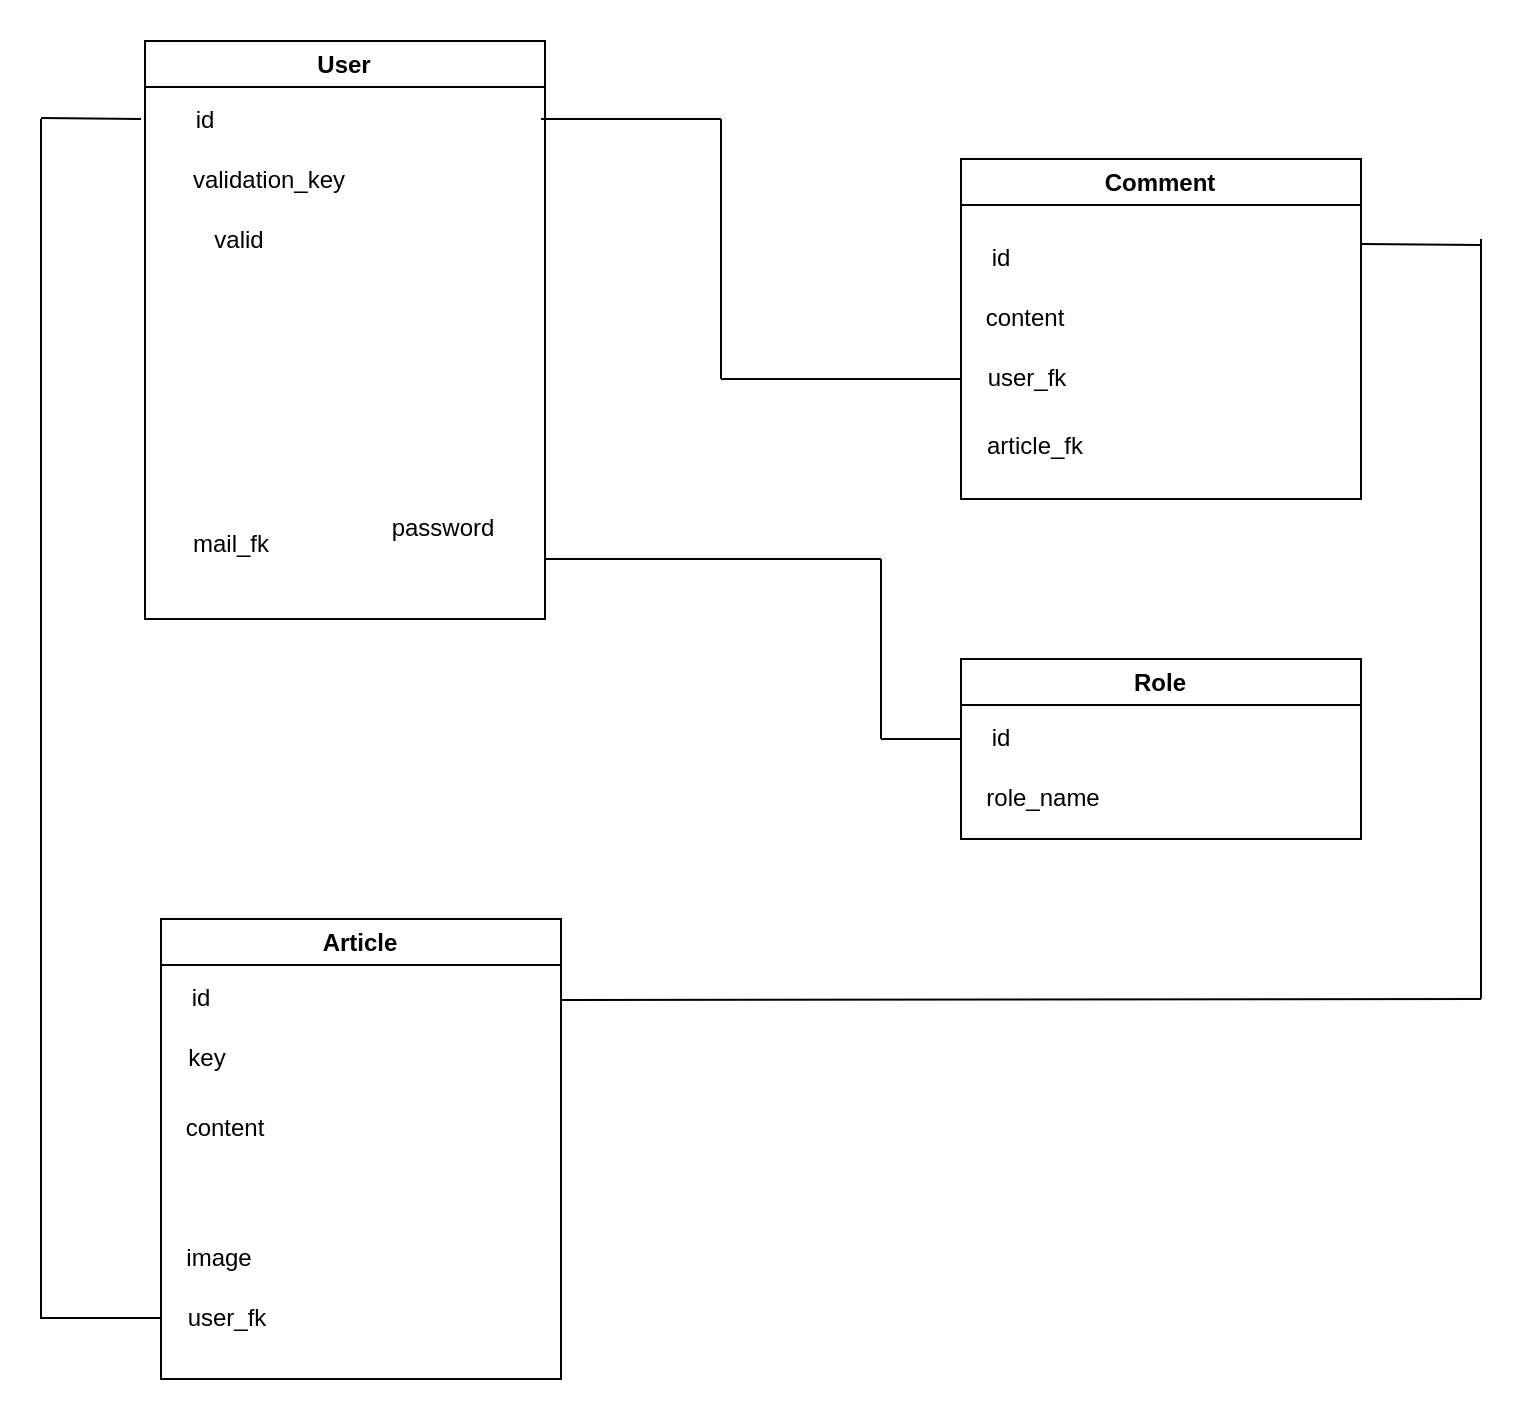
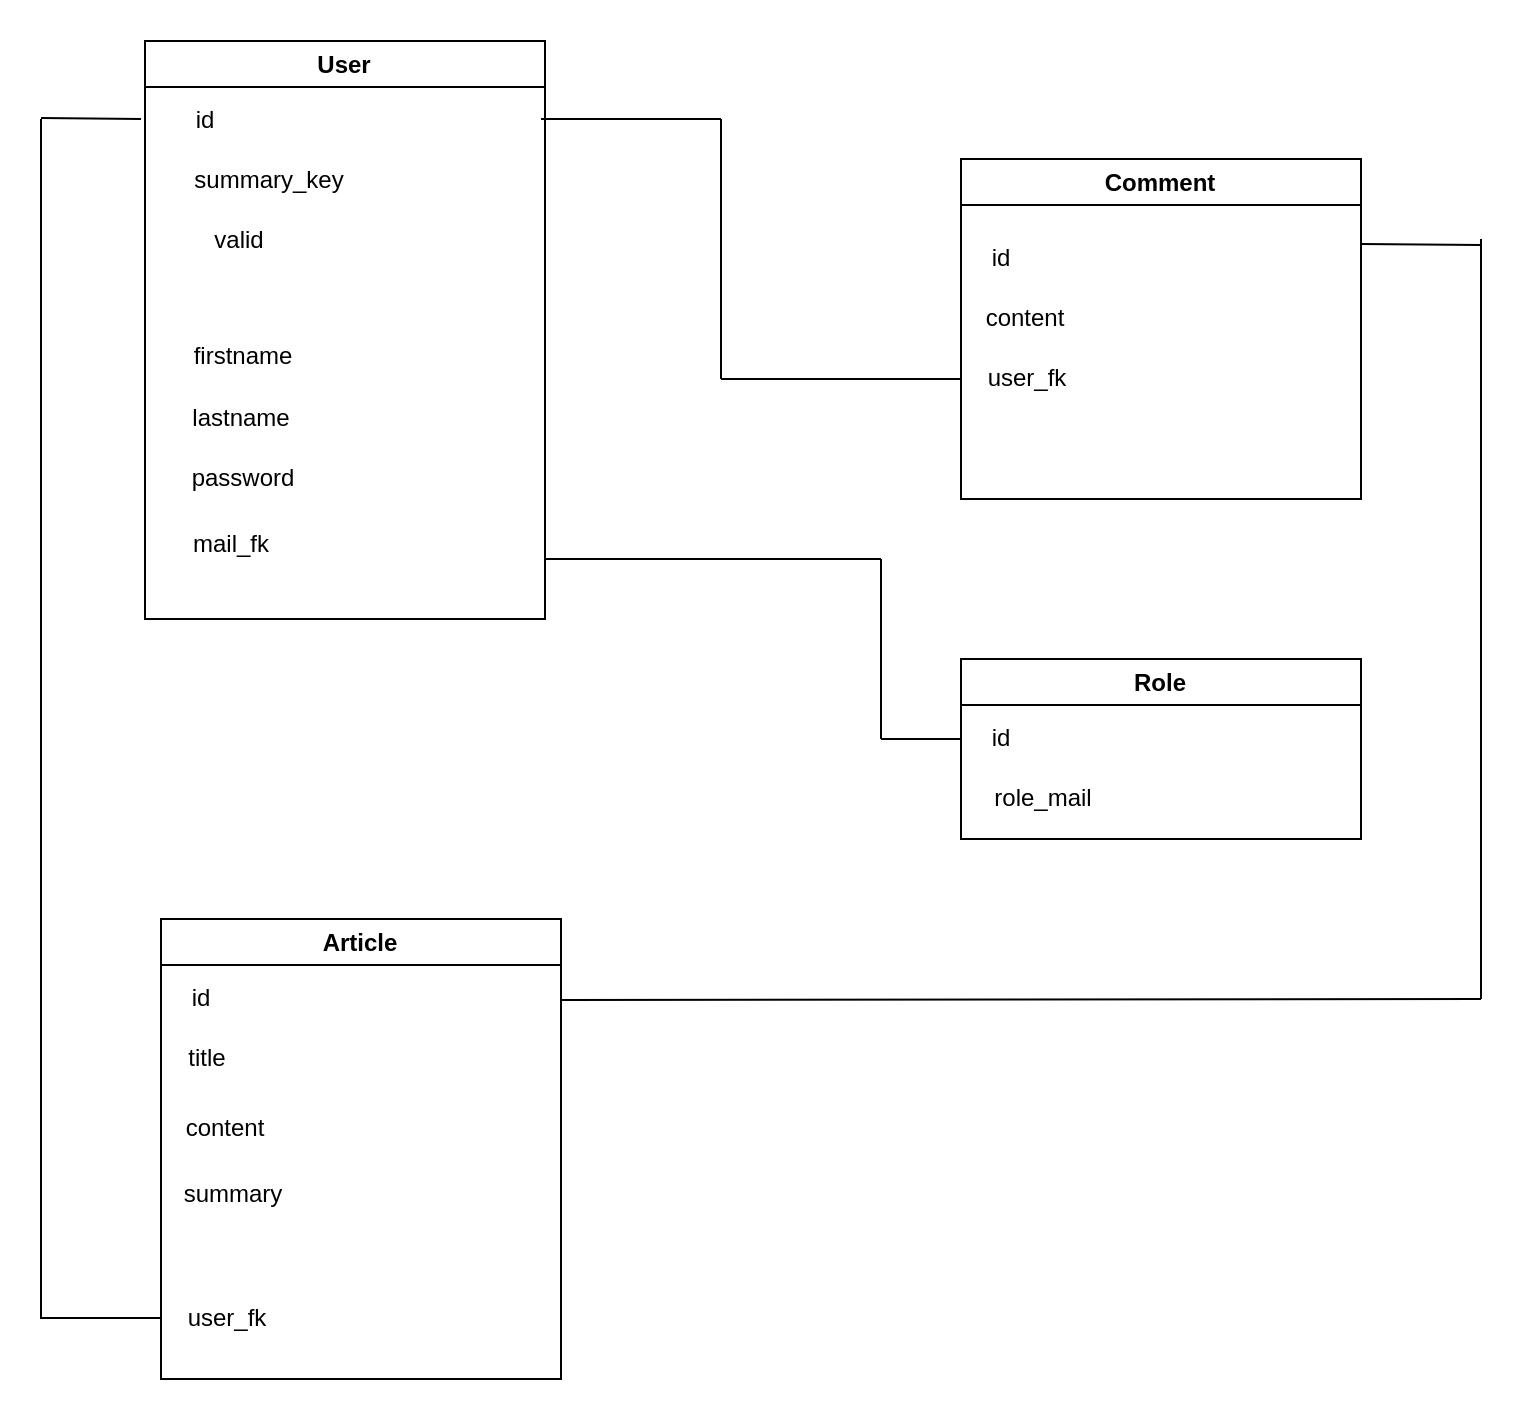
(270, 181) -> (270, 181)
none -> (243, 357)
none -> (241, 419)
(1035, 447) -> none
(443, 529) -> (243, 479)
(1044, 799) -> (1044, 799)
(208, 1059) -> (208, 1059)
none -> (233, 1195)
(219, 1259) -> none
